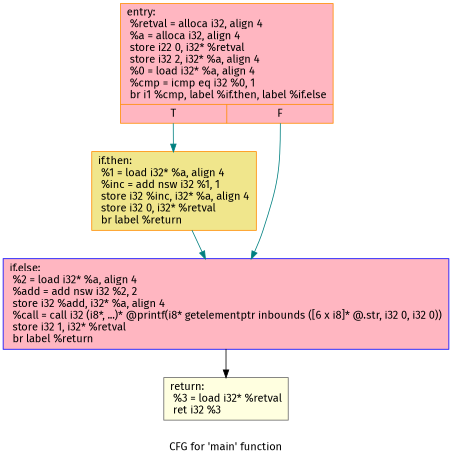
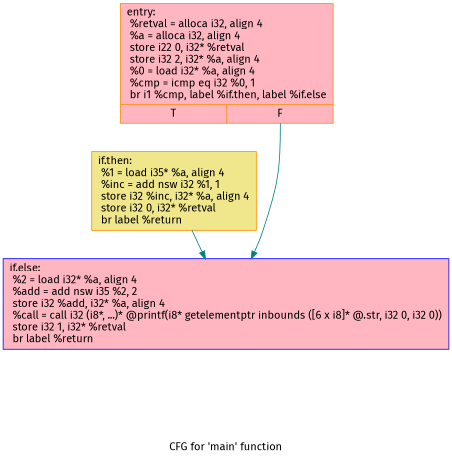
(173, 134) -> none
(161, 173) -> (161, 173)
(74, 292) -> (74, 292)
(226, 399) -> none
